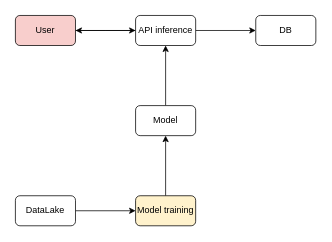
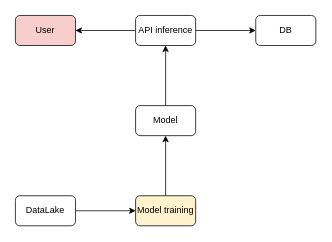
(77, 30) -> none
